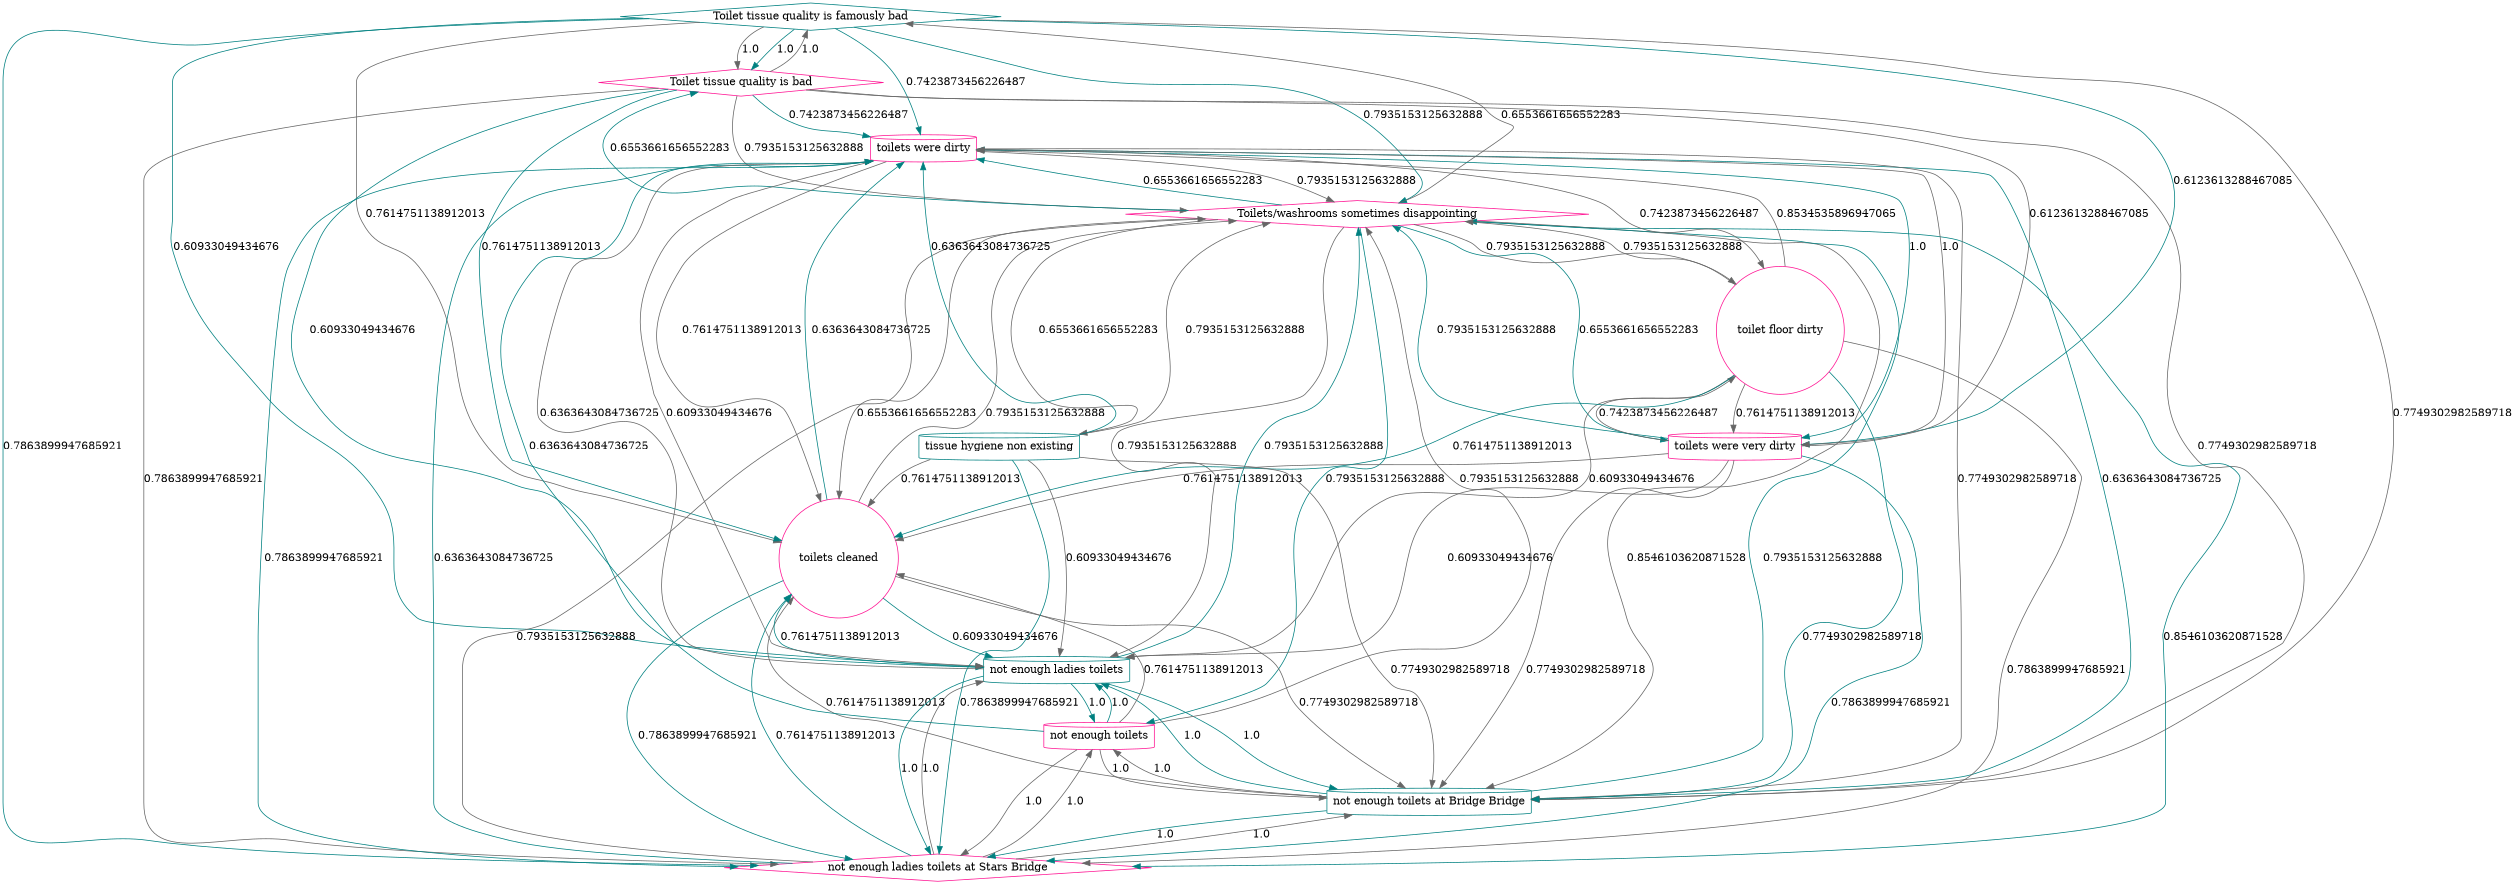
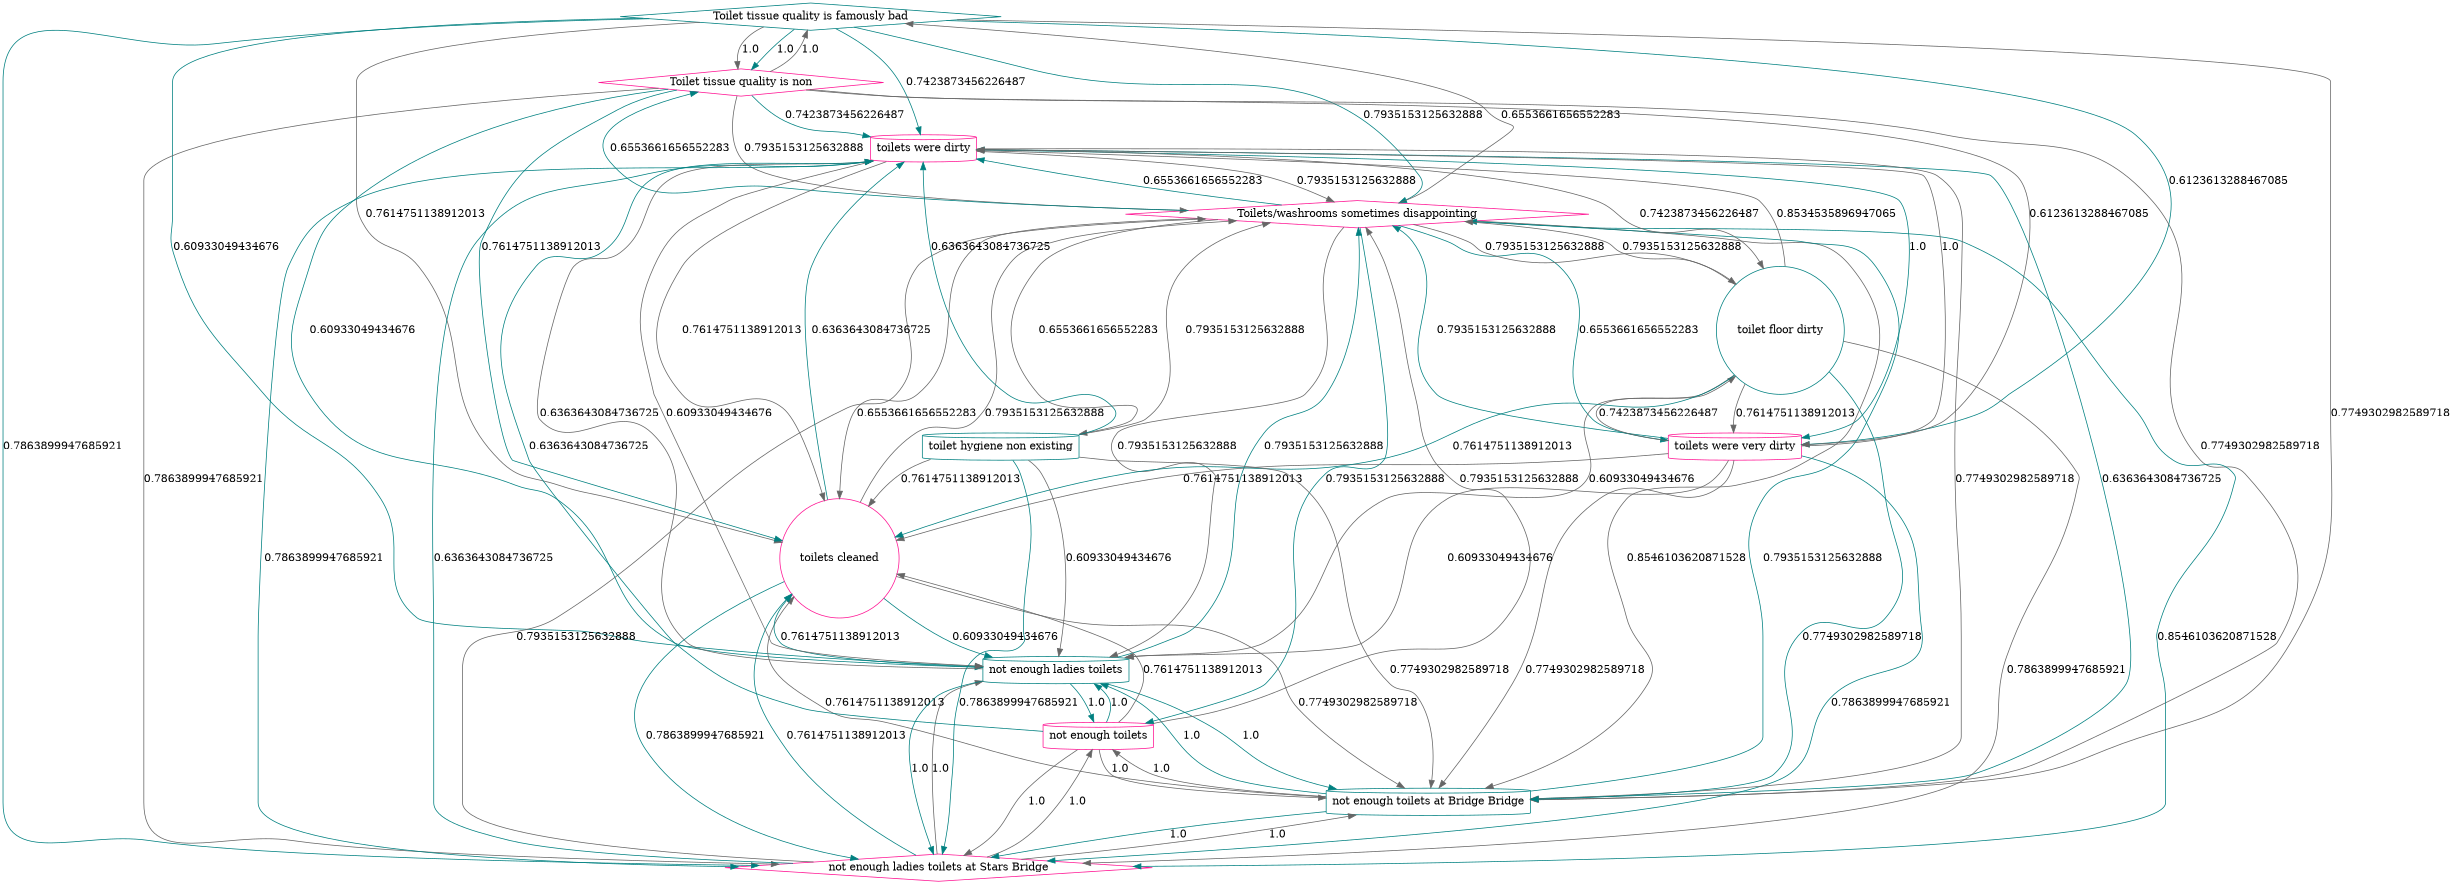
(741, 83) -> (741, 83)
(1780, 330) -> (1780, 330)
(999, 447) -> (1001, 447)
